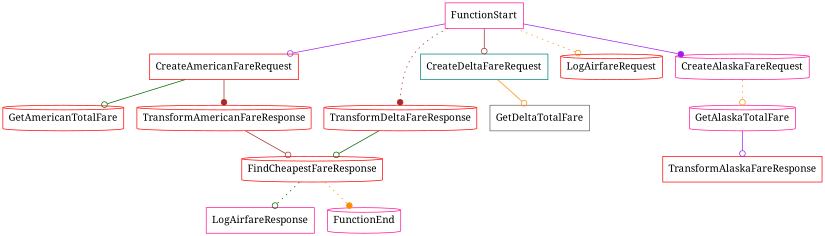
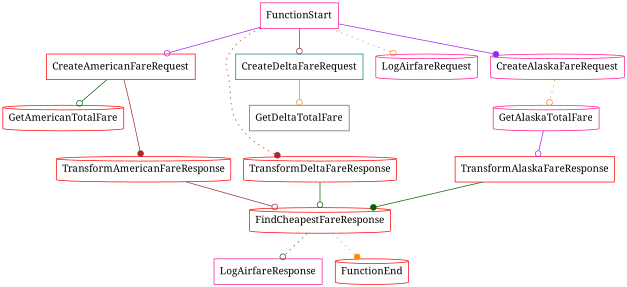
(612, 67) -> (427, 67)
none -> (429, 194)
(364, 220) -> (372, 272)
